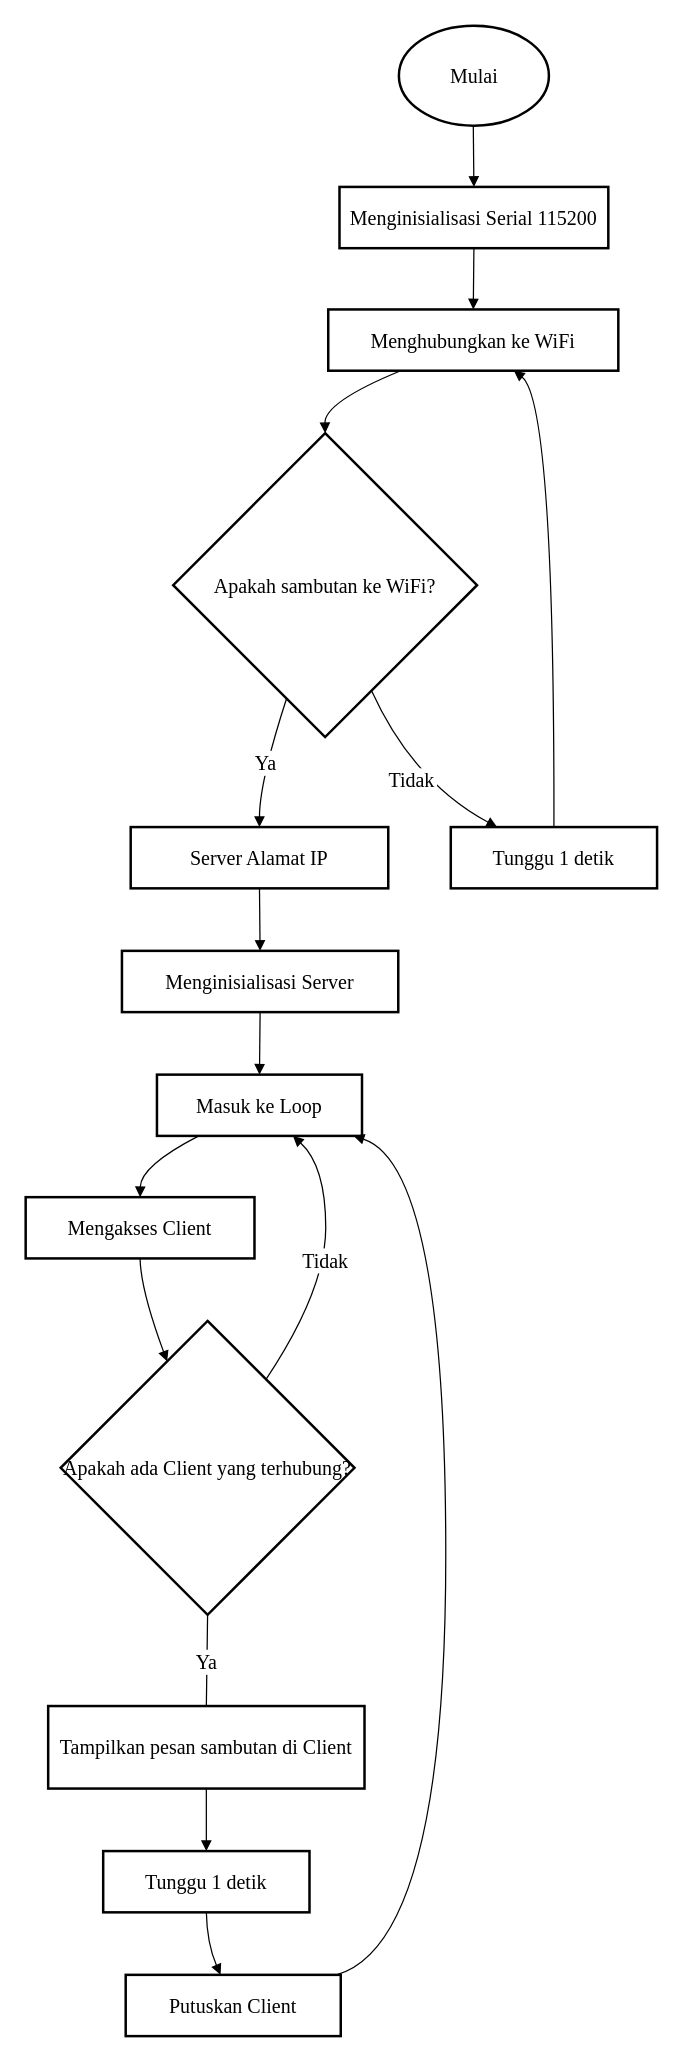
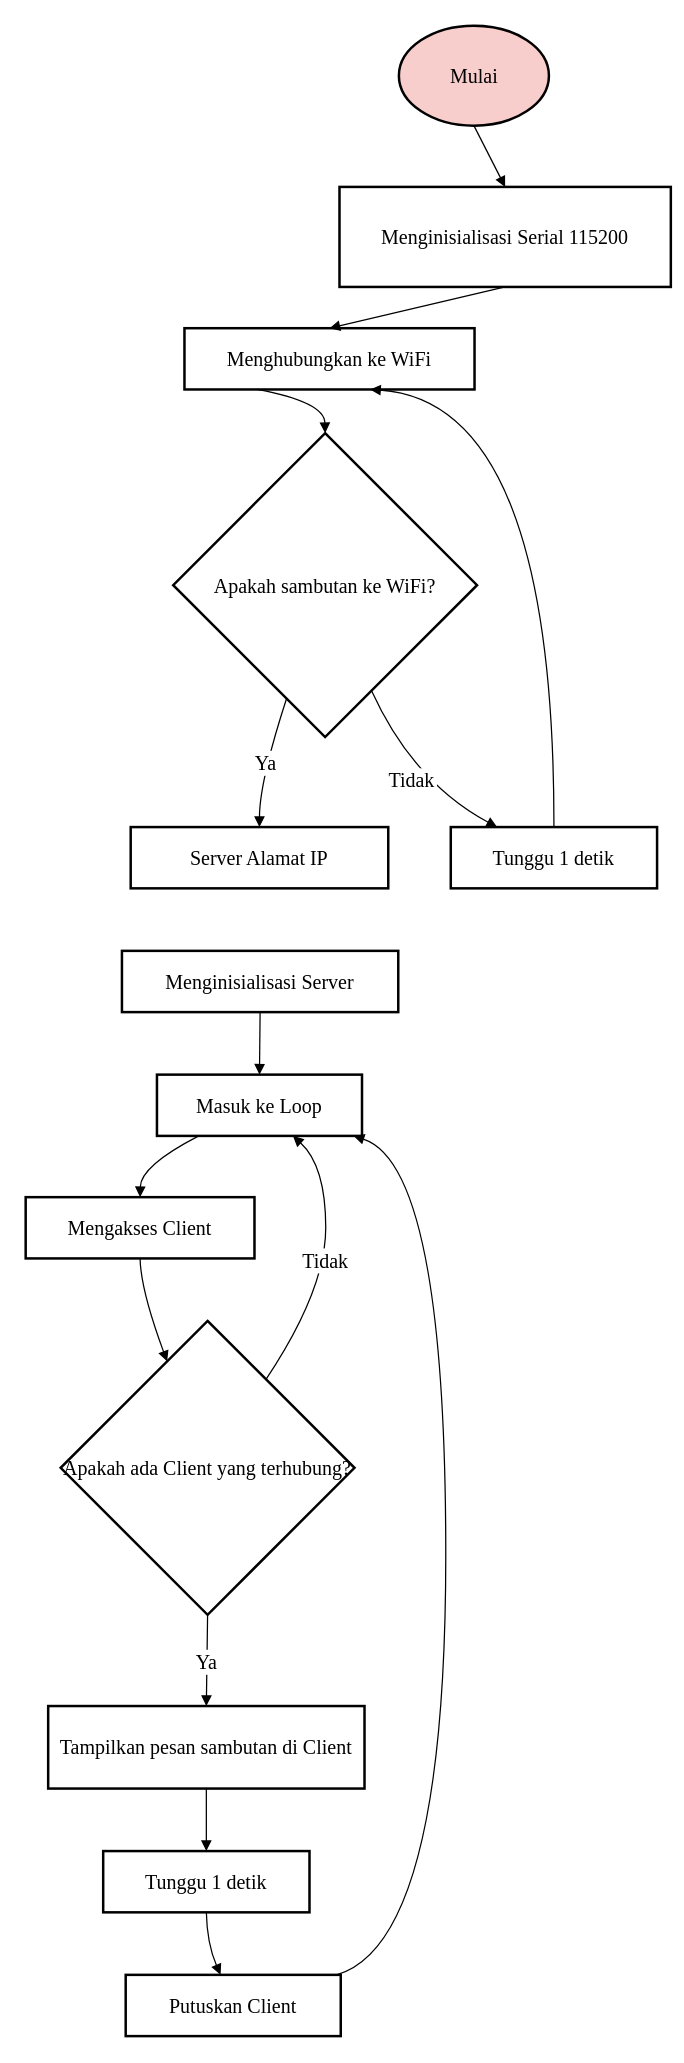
(474, 76) -> (474, 76)
(474, 218) -> (505, 237)
(473, 340) -> (329, 359)
(260, 915) -> none
(206, 1698) -> (206, 1694)
